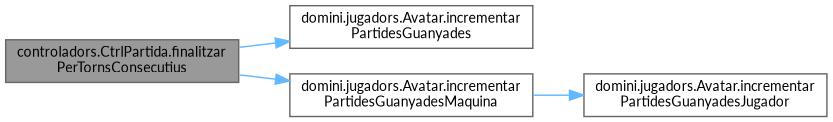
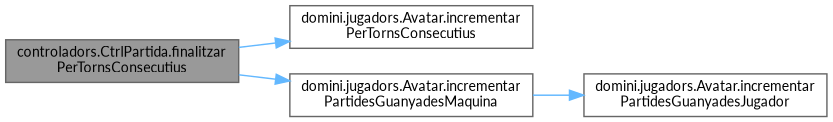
(411, 27) -> (411, 27)
